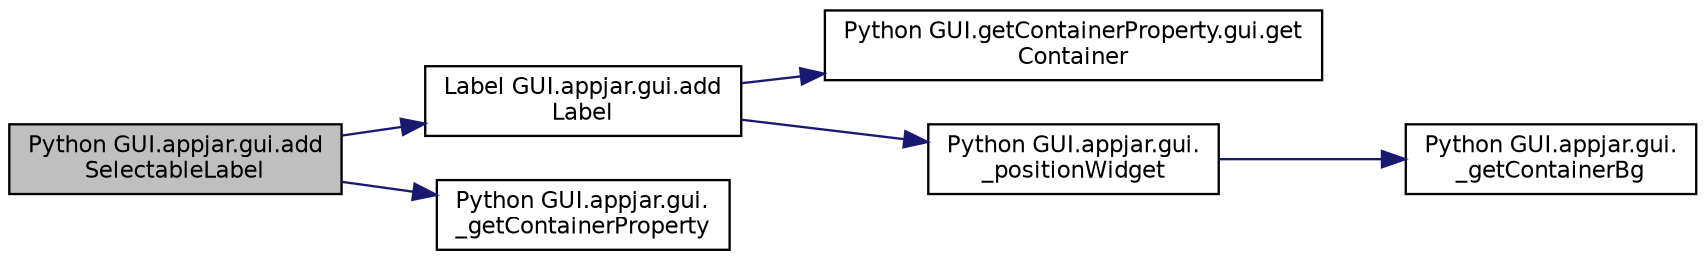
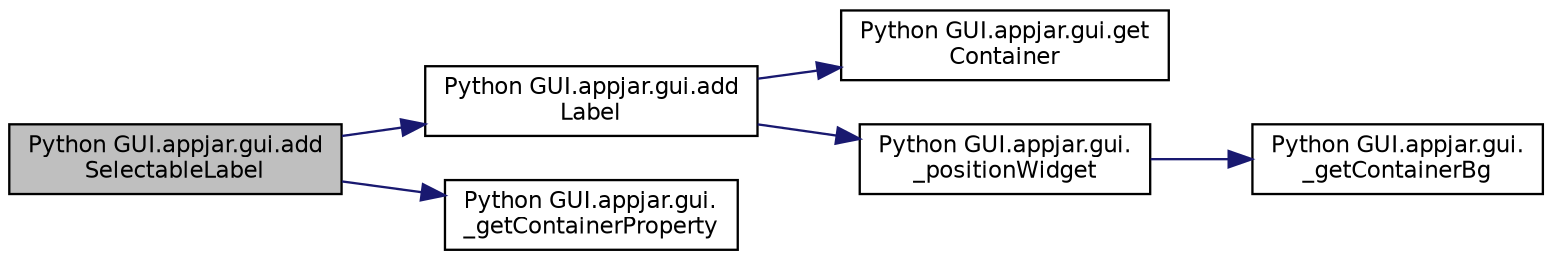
(1074, 45) -> (1005, 45)
(583, 101) -> (591, 101)
